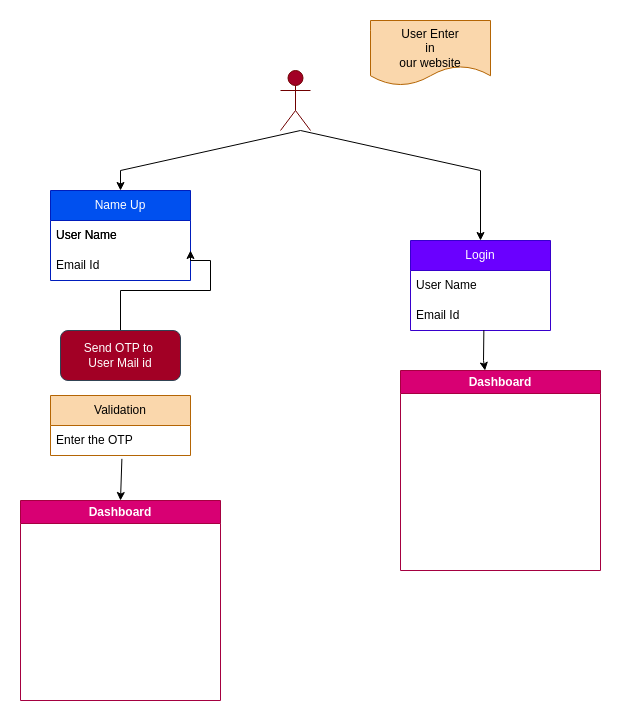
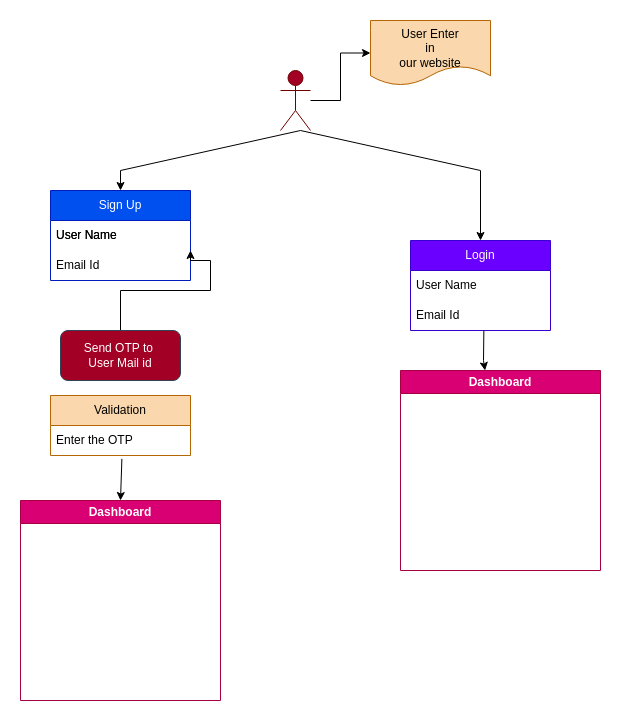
none -> (341, 80)
(121, 206) -> (121, 206)
